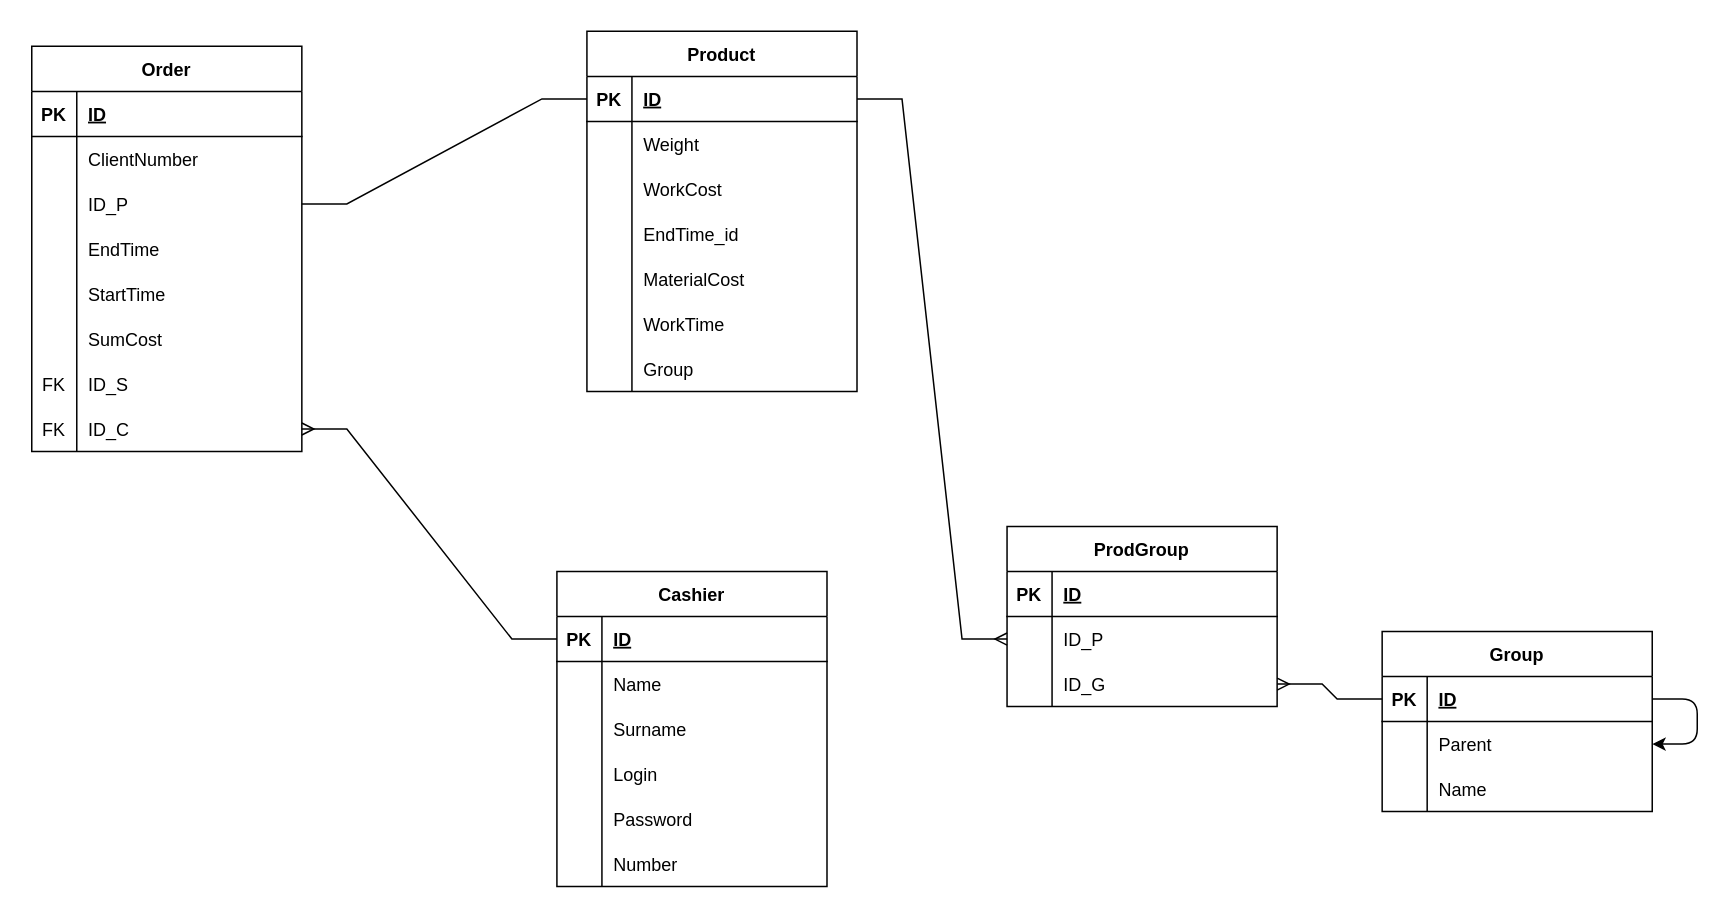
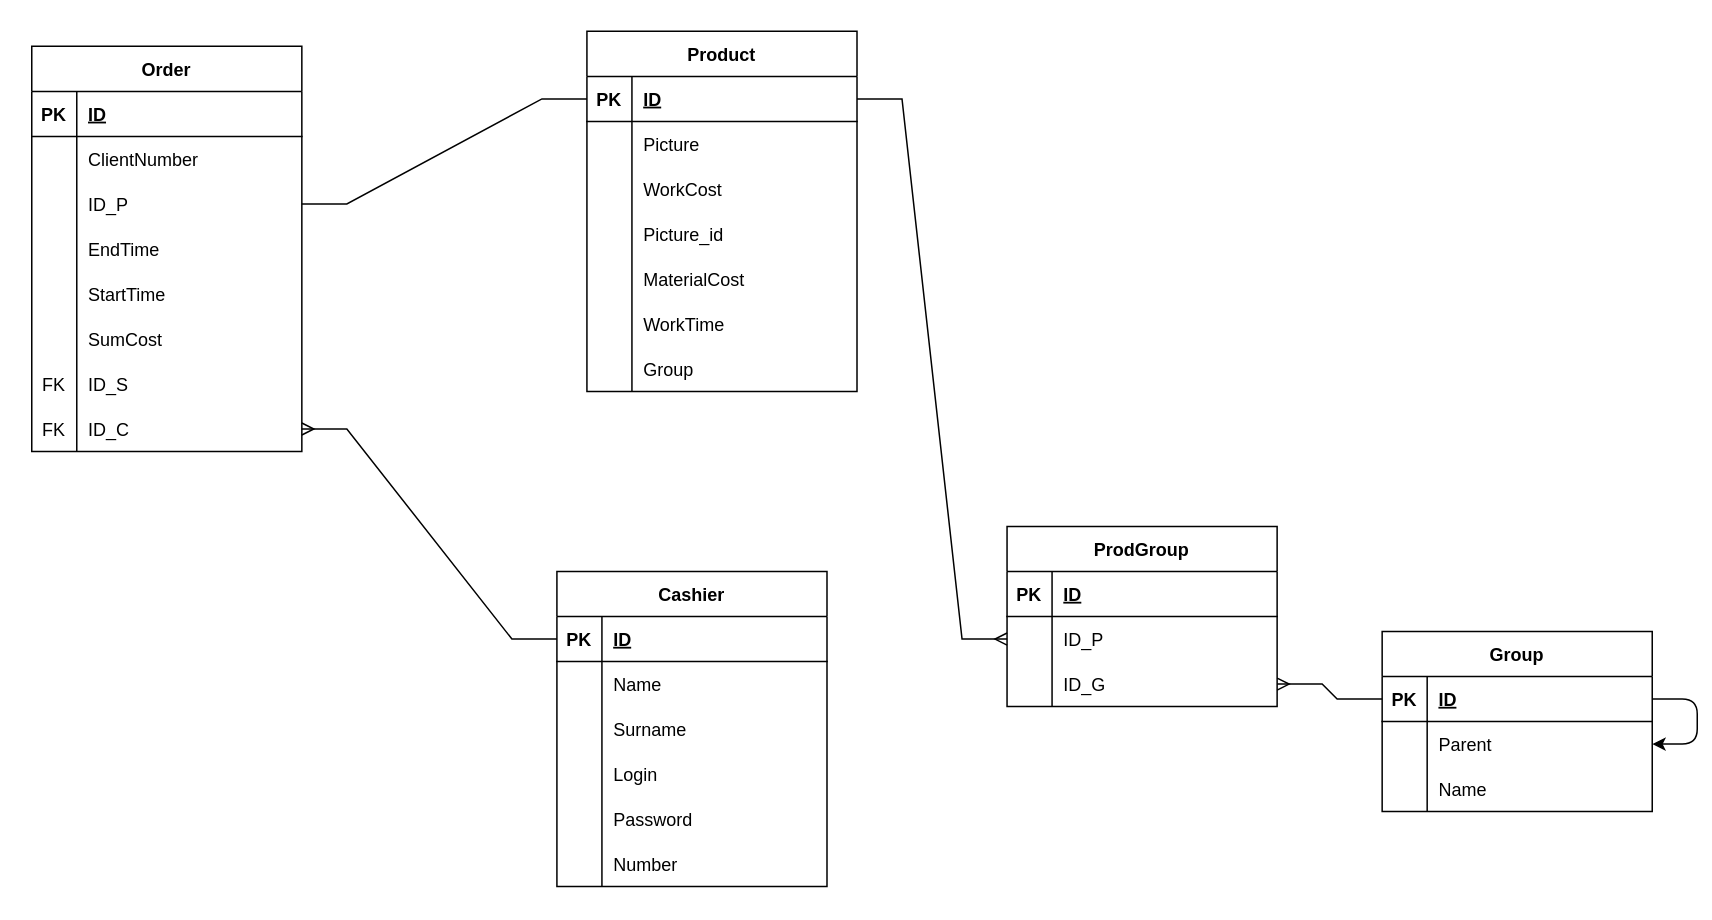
(671, 144) -> (676, 144)
(689, 234) -> (689, 234)
